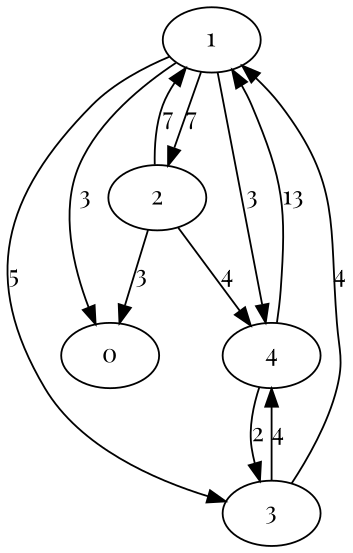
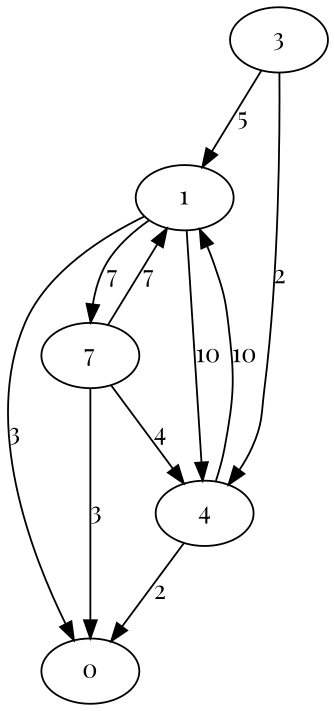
(157, 198) -> (90, 356)
(253, 198) -> (208, 356)
(293, 198) -> (245, 356)
(340, 277) -> (244, 119)
(10, 292) -> none
(251, 425) -> (153, 585)
(278, 434) -> (280, 277)
